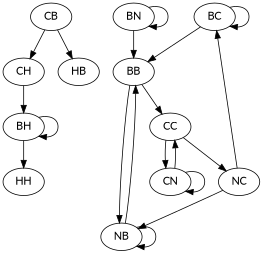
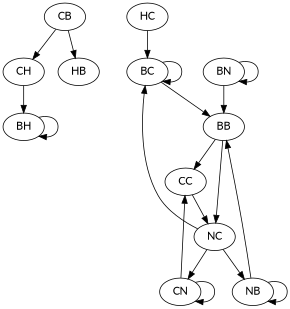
none -> (147, 17)
(123, 150) -> (220, 178)
(165, 150) -> (200, 261)
(24, 182) -> none
